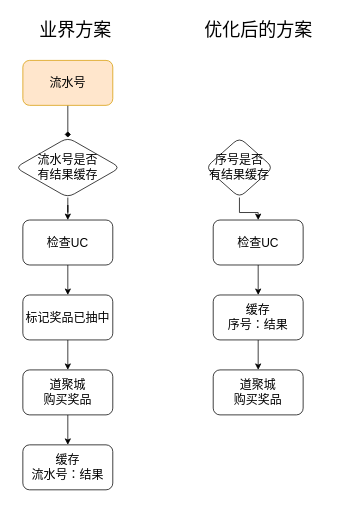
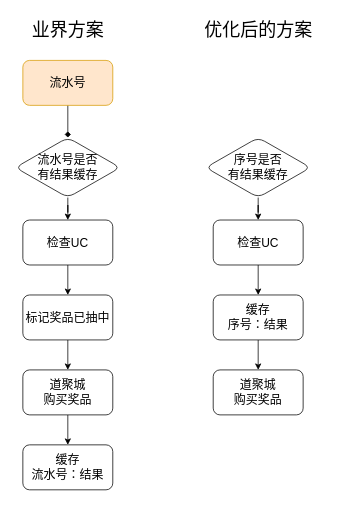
(75, 30) -> (68, 30)
(240, 168) -> (258, 168)
